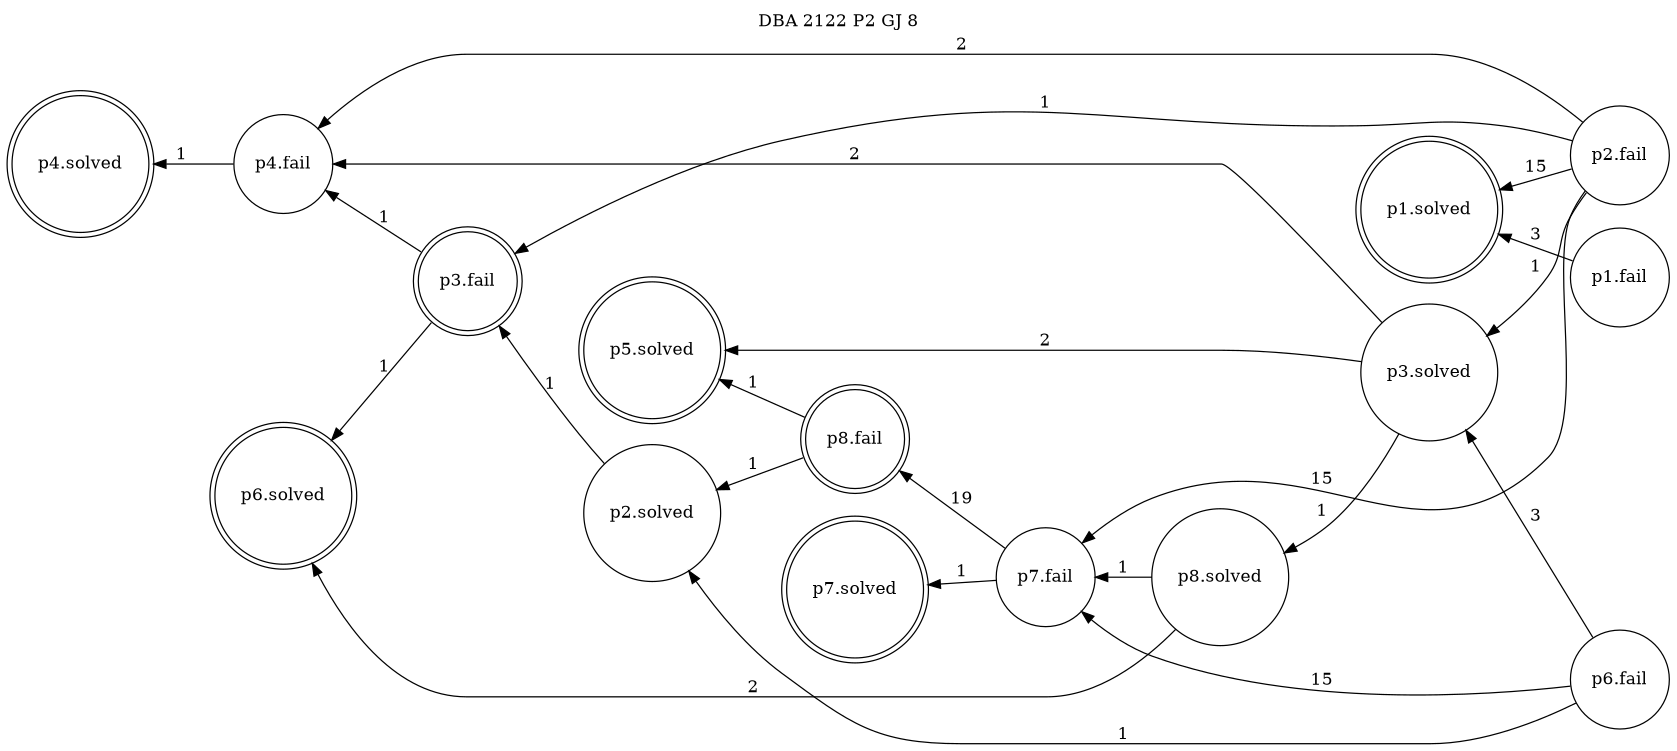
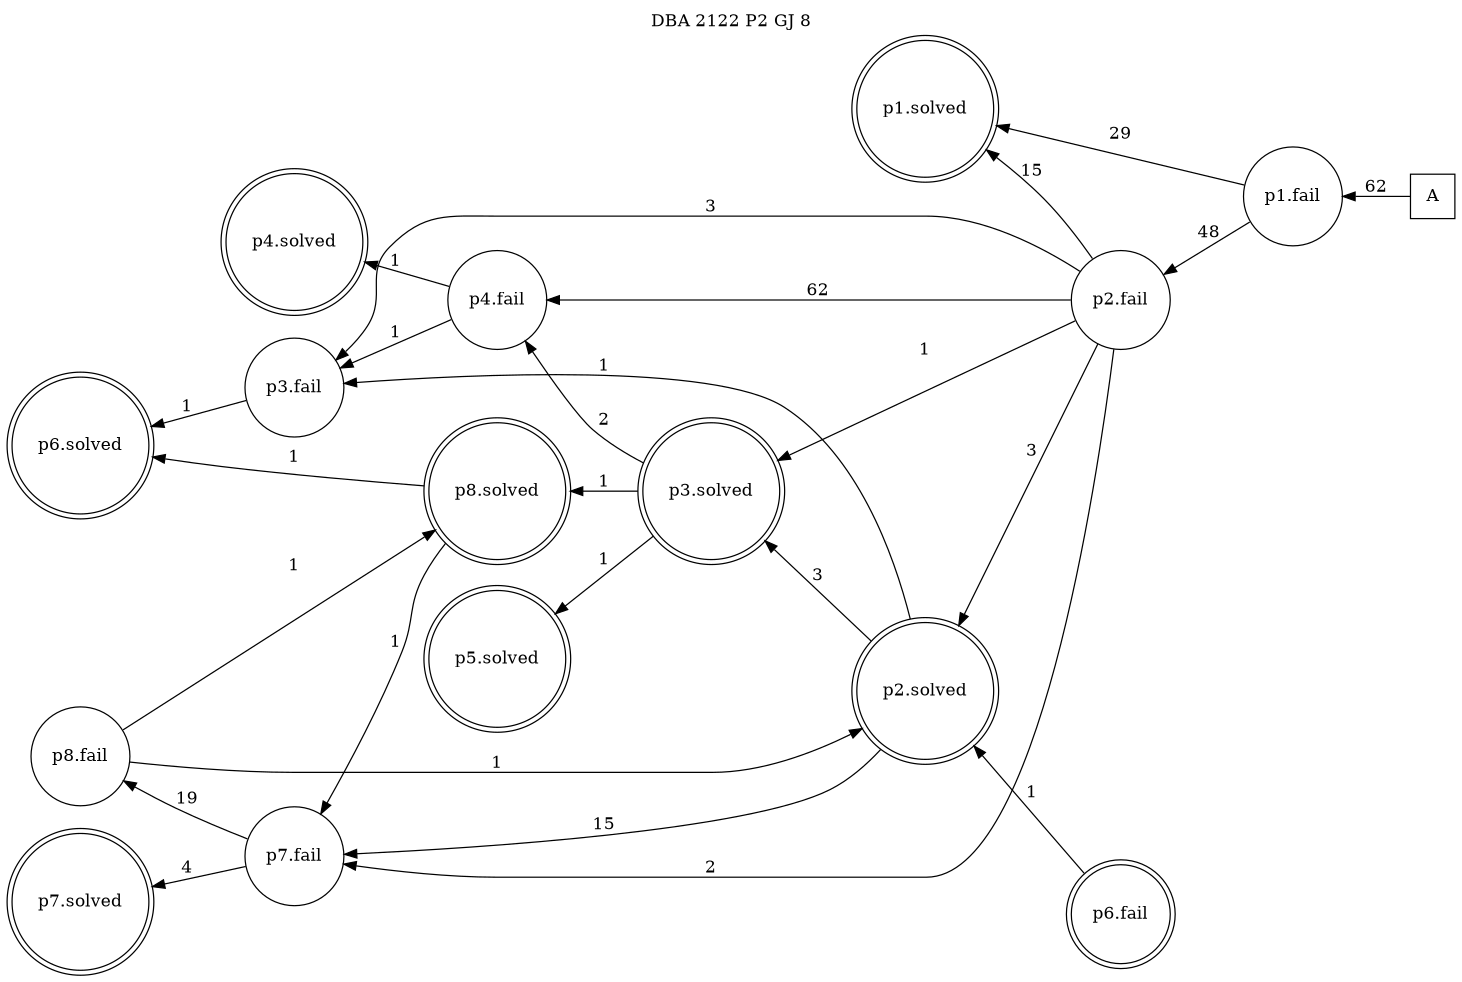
(962, 45) -> (818, 291)
(1046, 103) -> (711, 207)
none -> (1433, 196)
(379, 225) -> (402, 341)
(1536, 235) -> (1121, 134)
none -> (1212, 245)
(468, 281) -> (294, 388)
(1046, 341) -> (604, 560)
(1429, 372) -> (711, 491)
(768, 401) -> (274, 633)
(855, 439) -> (80, 756)
none -> (1031, 479)
(1322, 479) -> (711, 868)
(652, 513) -> (925, 691)
(1533, 539) -> (823, 595)
(962, 572) -> (187, 868)
(1220, 577) -> (497, 491)
(1620, 680) -> (1121, 914)
(754, 688) -> (294, 457)
(1324, 691) -> (628, 833)
